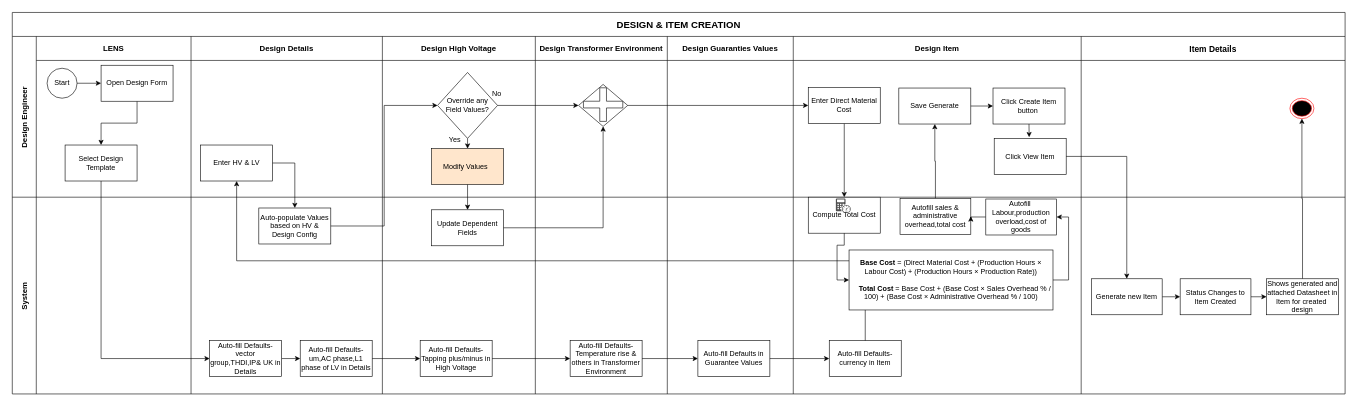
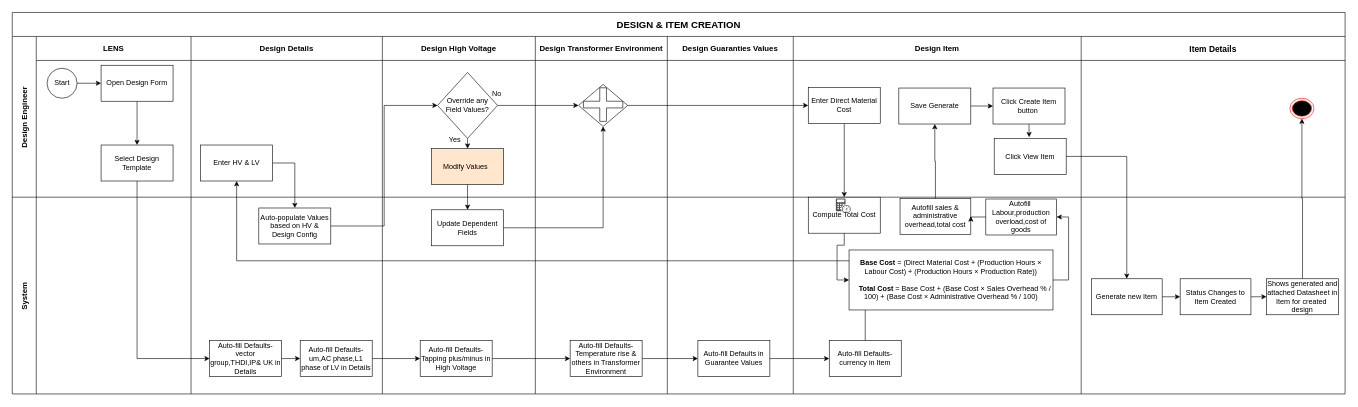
(101, 163) -> (137, 163)
